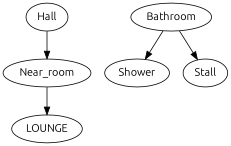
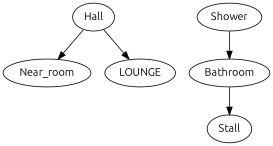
(156, 42) -> (229, 41)
(47, 97) -> (114, 41)
